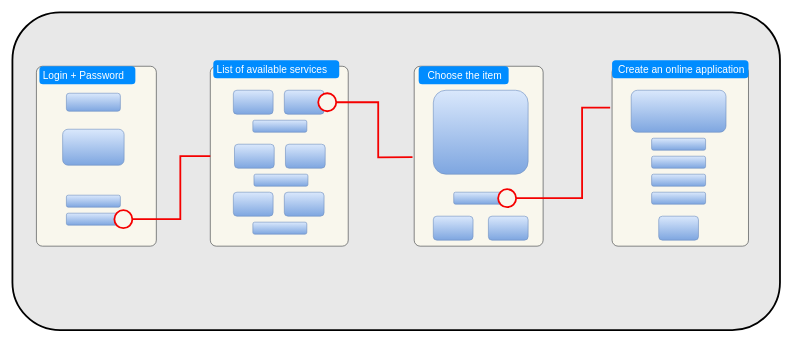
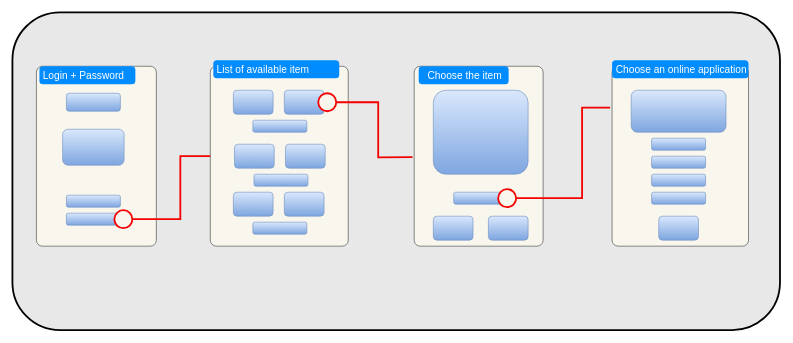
(280, 70) -> (269, 70)
(681, 70) -> (681, 70)
